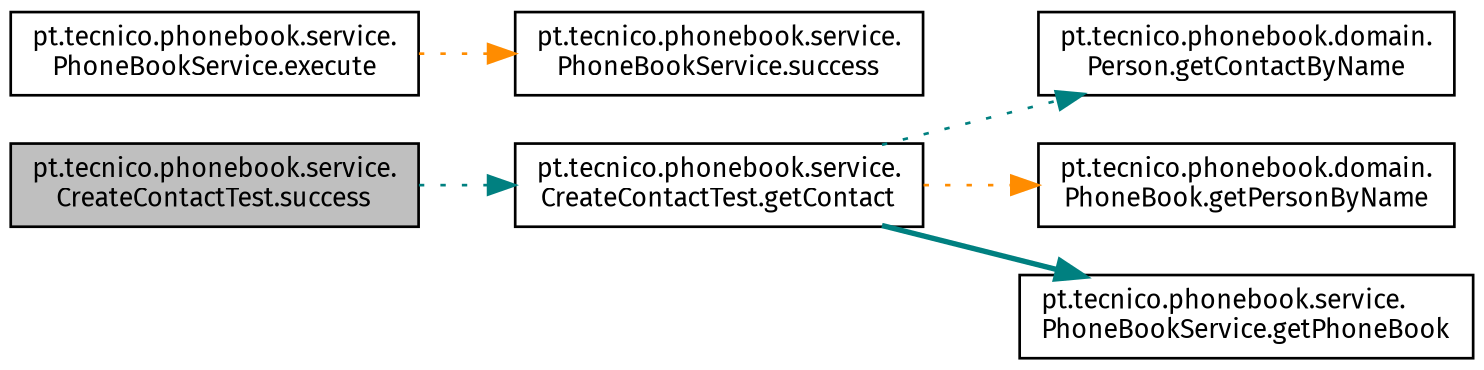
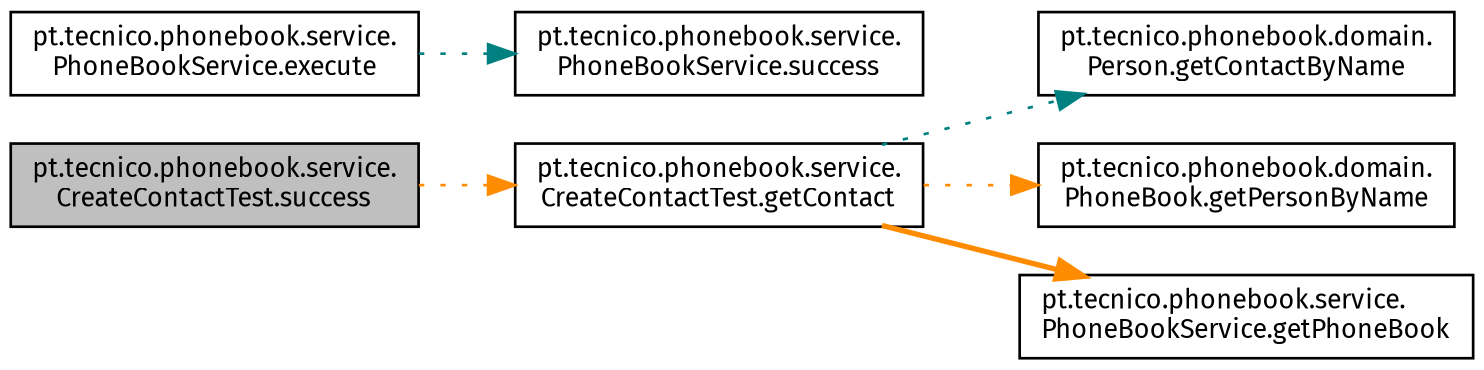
(453, 54) -> (453, 54)
(453, 185) -> (453, 185)
(970, 248) -> (970, 248)
